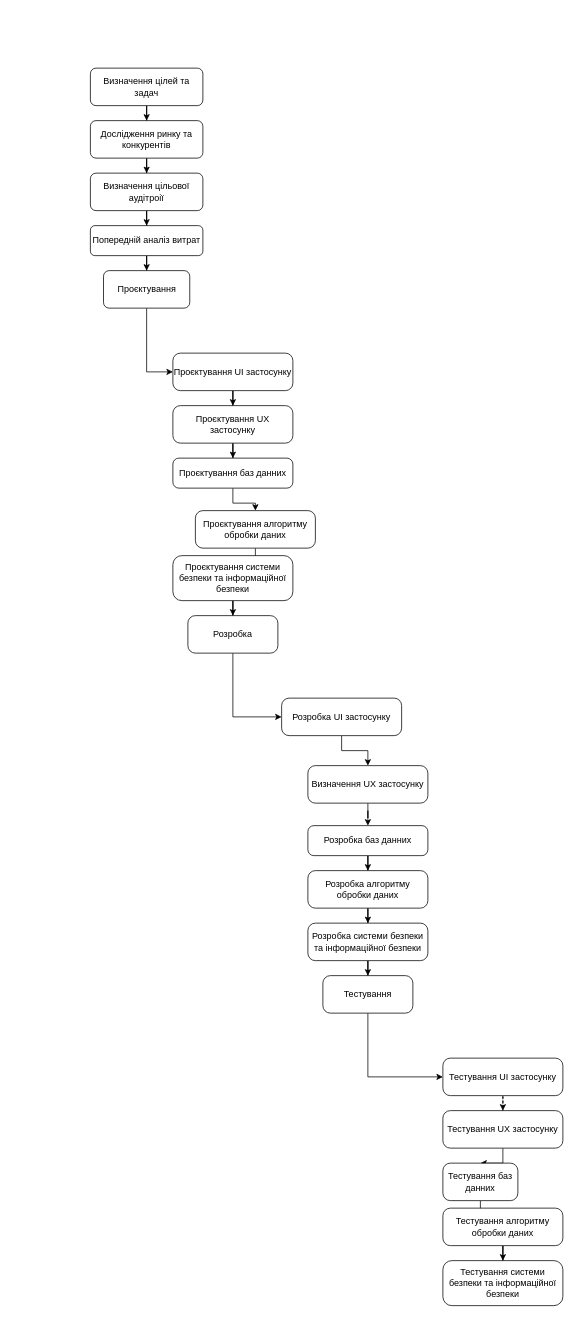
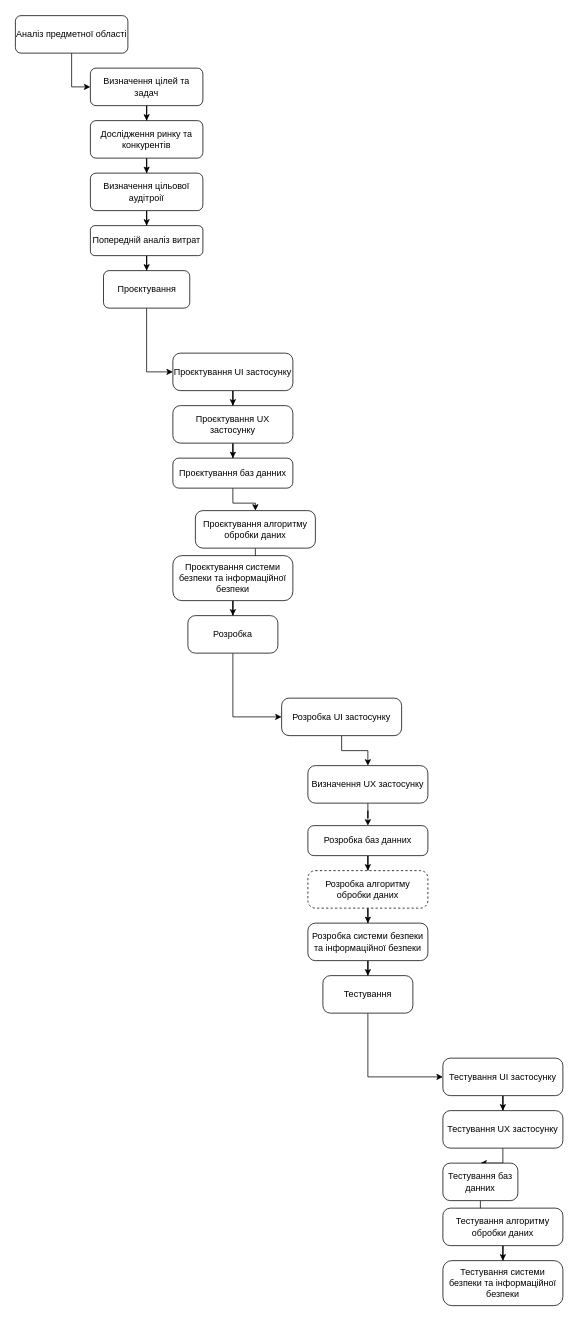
none -> (72, 34)
none -> (72, 70)
(368, 889) -> (368, 889)
(503, 1097) -> (503, 1097)
